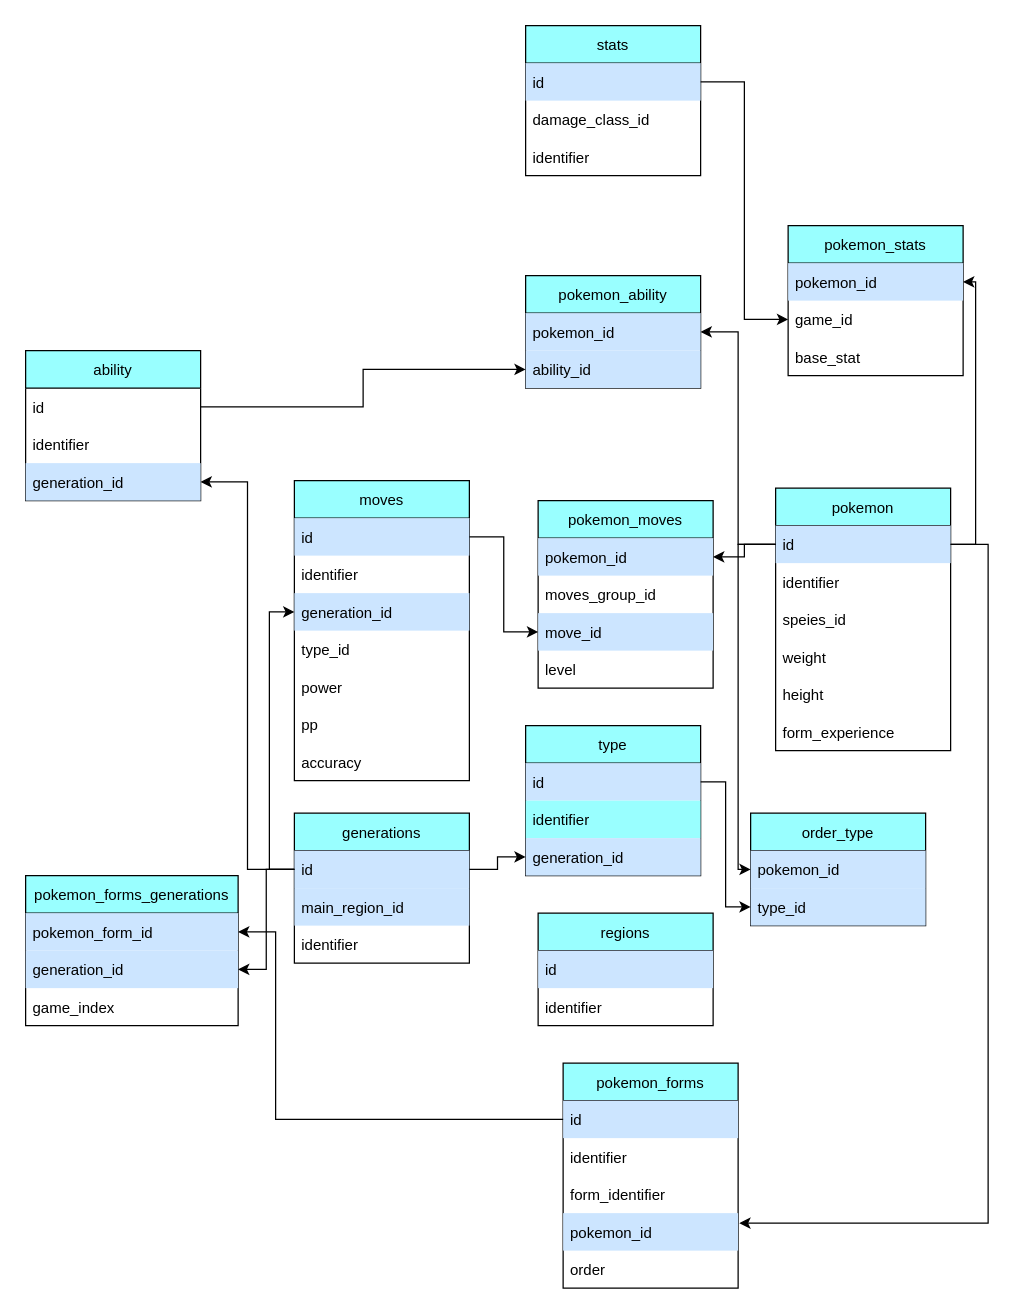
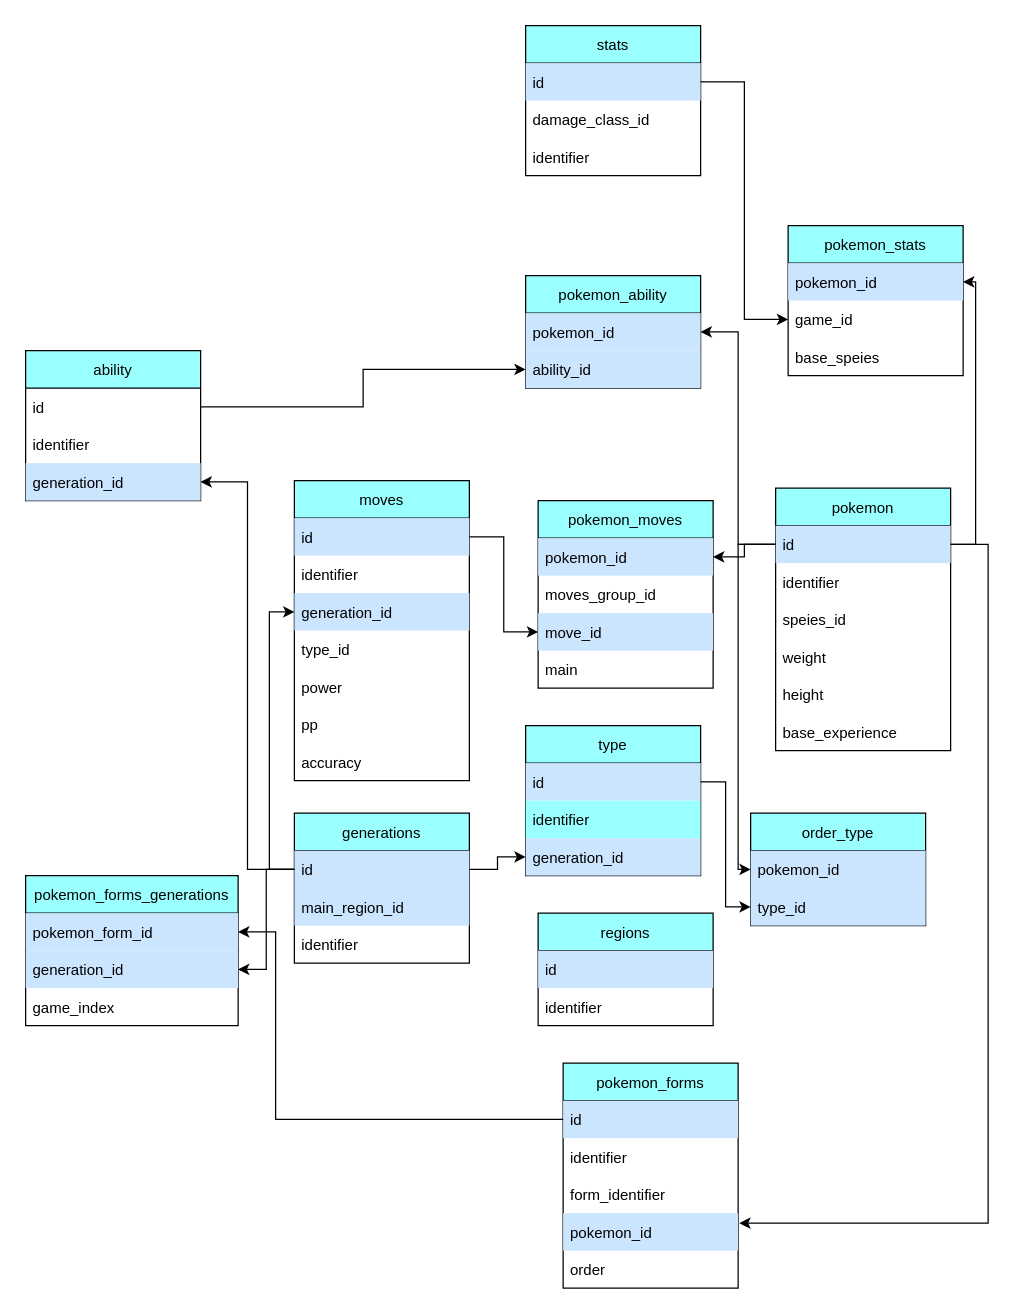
(833, 358) -> (839, 358)
(562, 670) -> (560, 670)
(844, 733) -> (844, 733)
